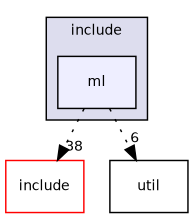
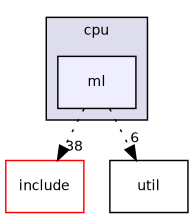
(97, 31) -> (97, 31)
